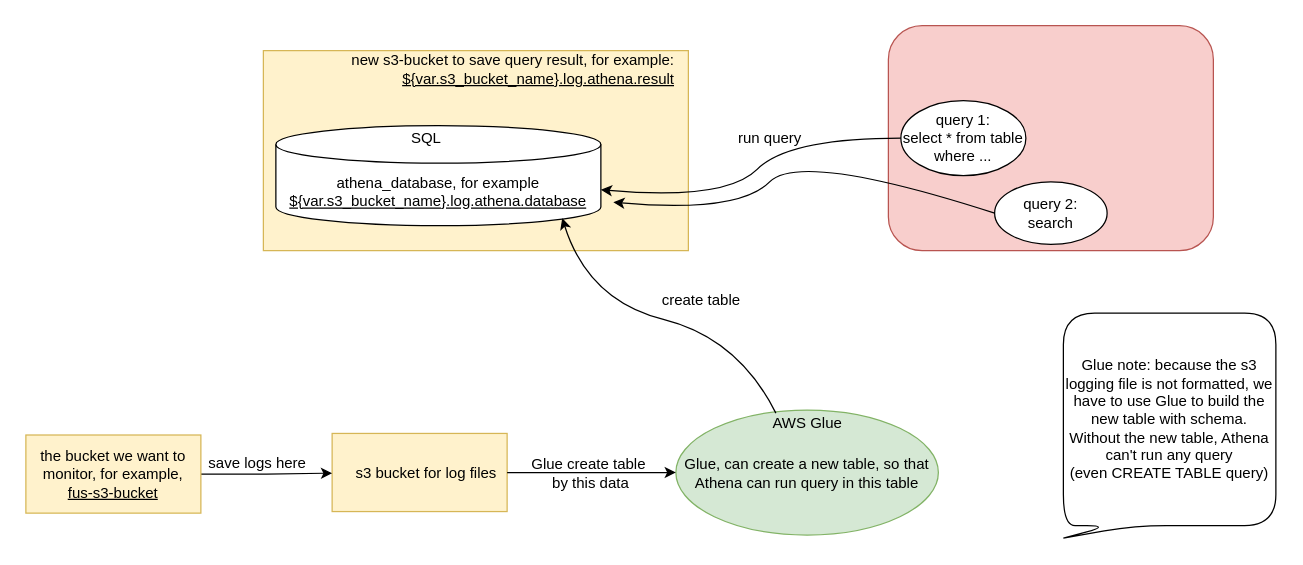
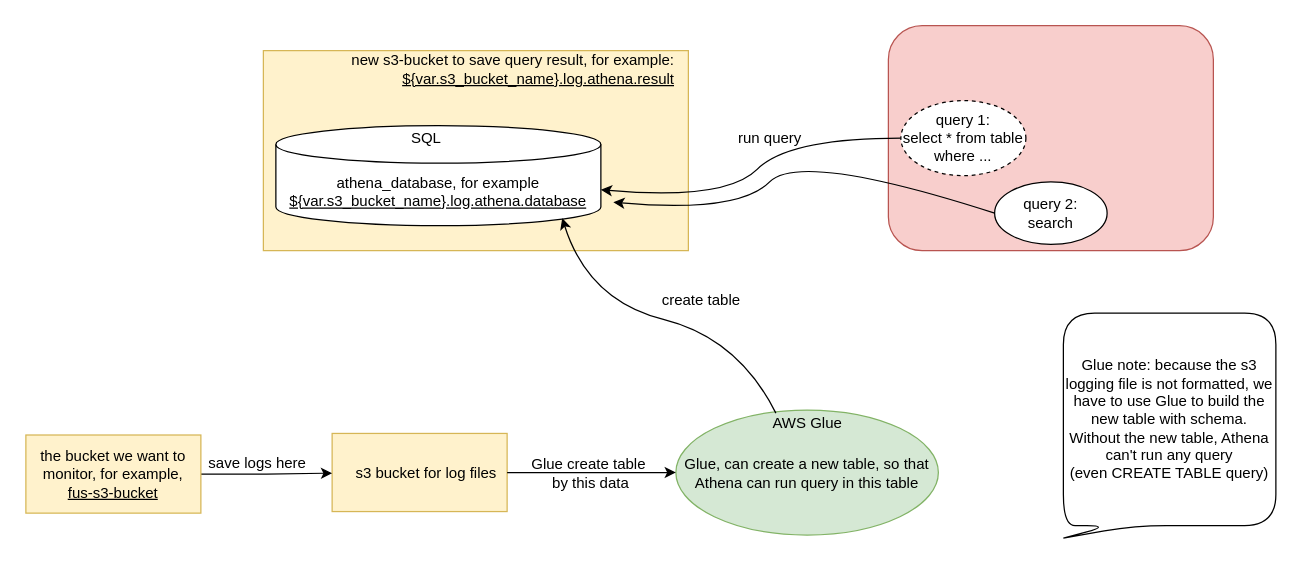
(963, 138) -> (963, 138)
